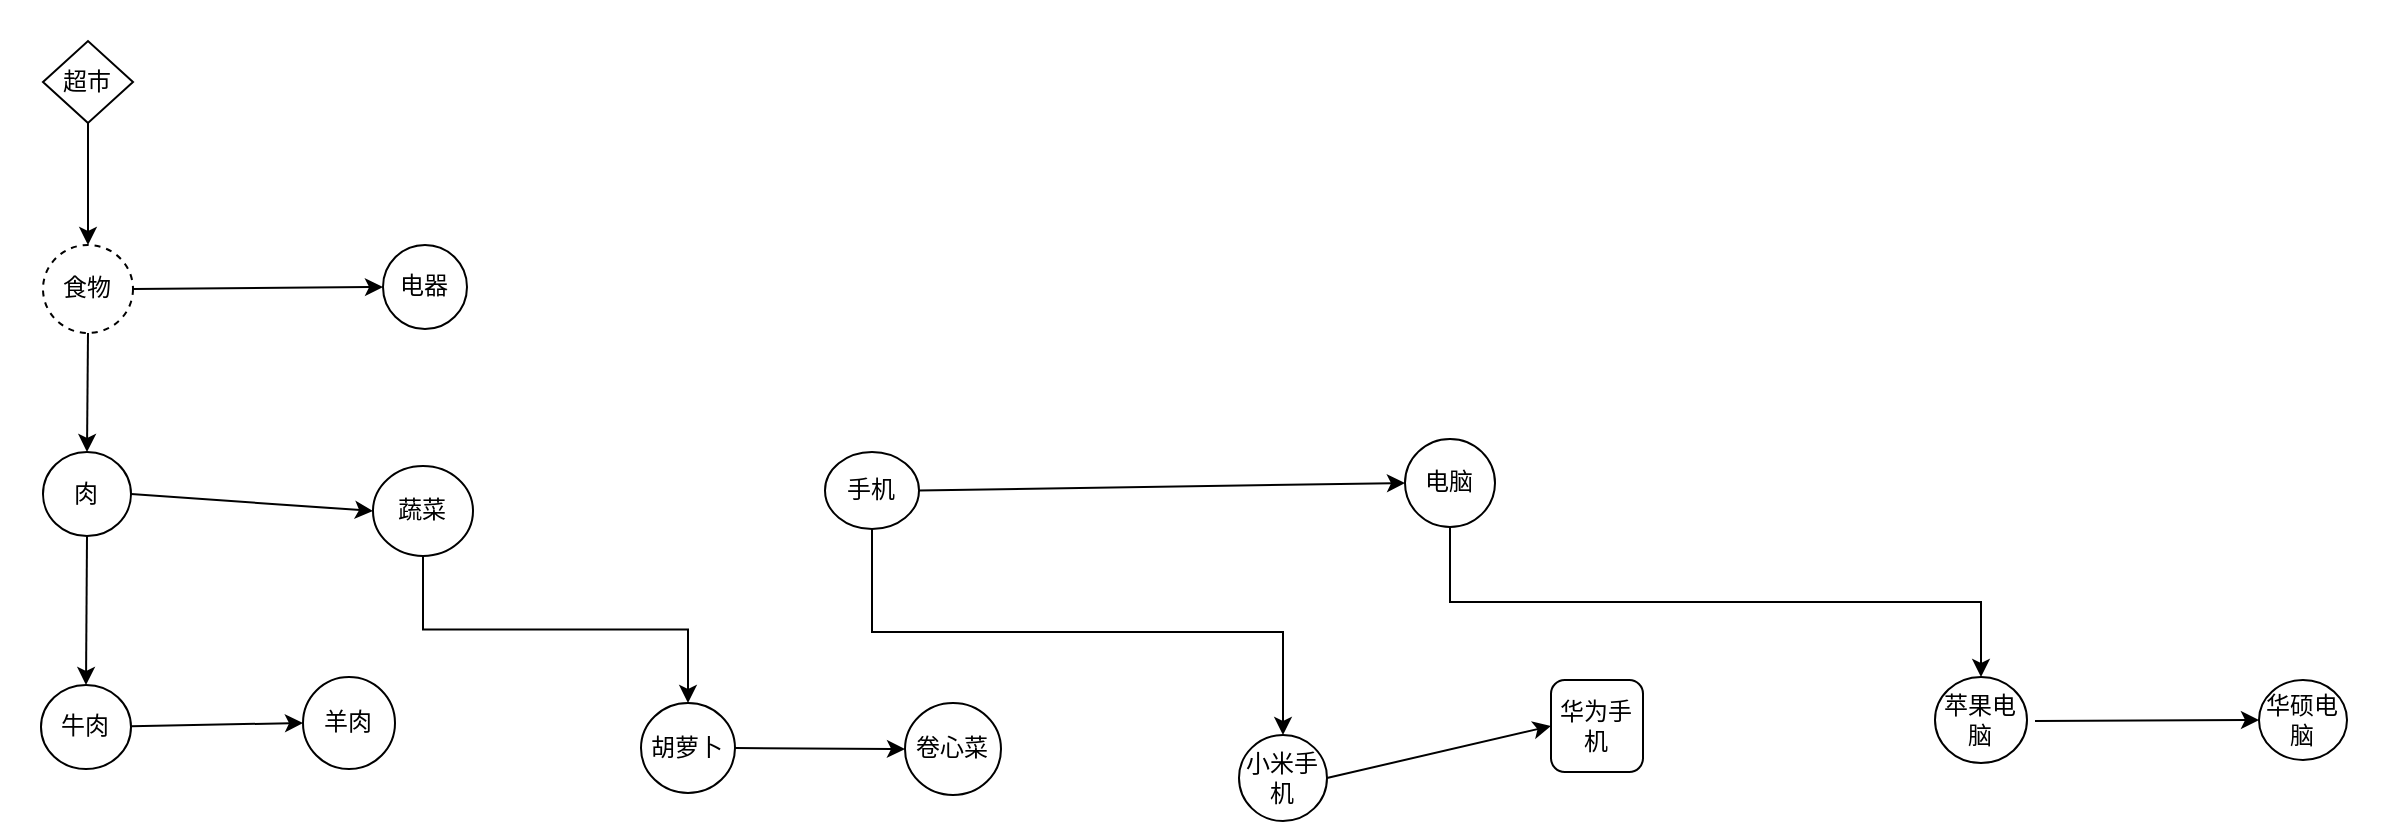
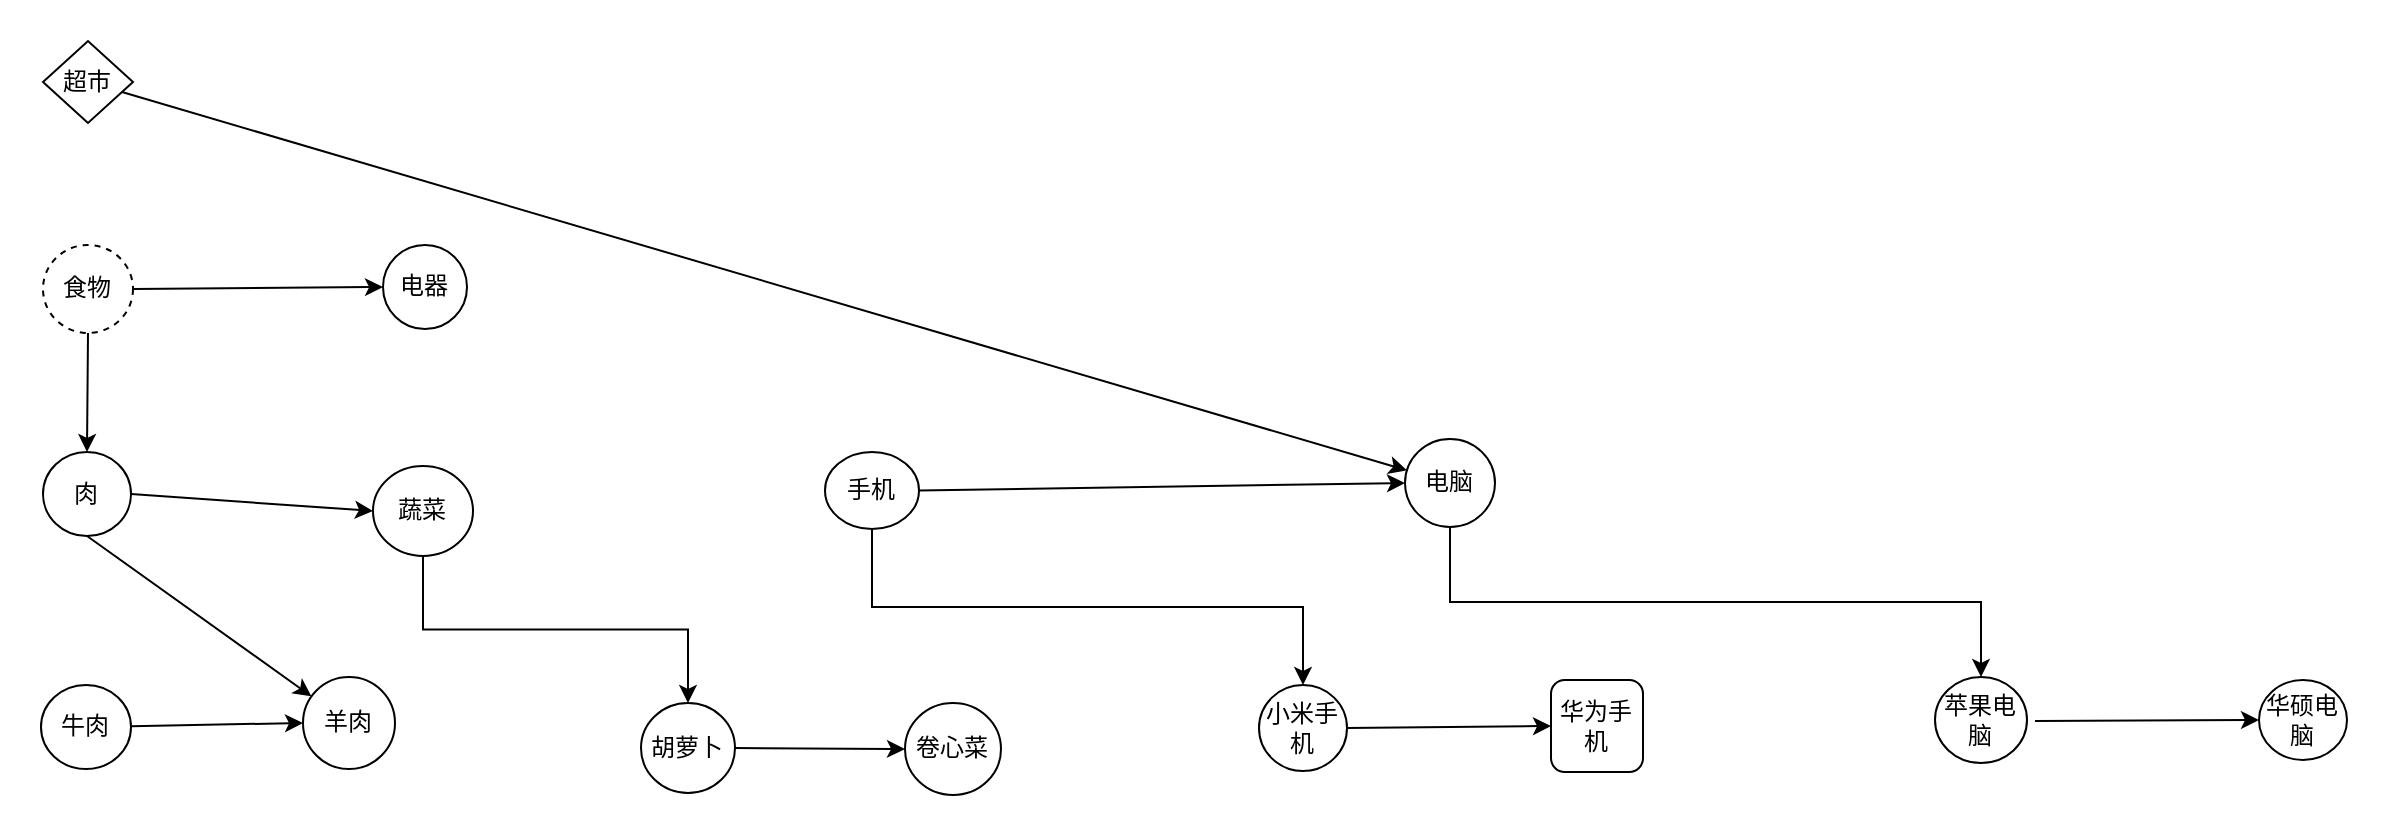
(88, 177) -> (758, 279)
(87, 604) -> (194, 612)
(1283, 778) -> (1303, 728)
